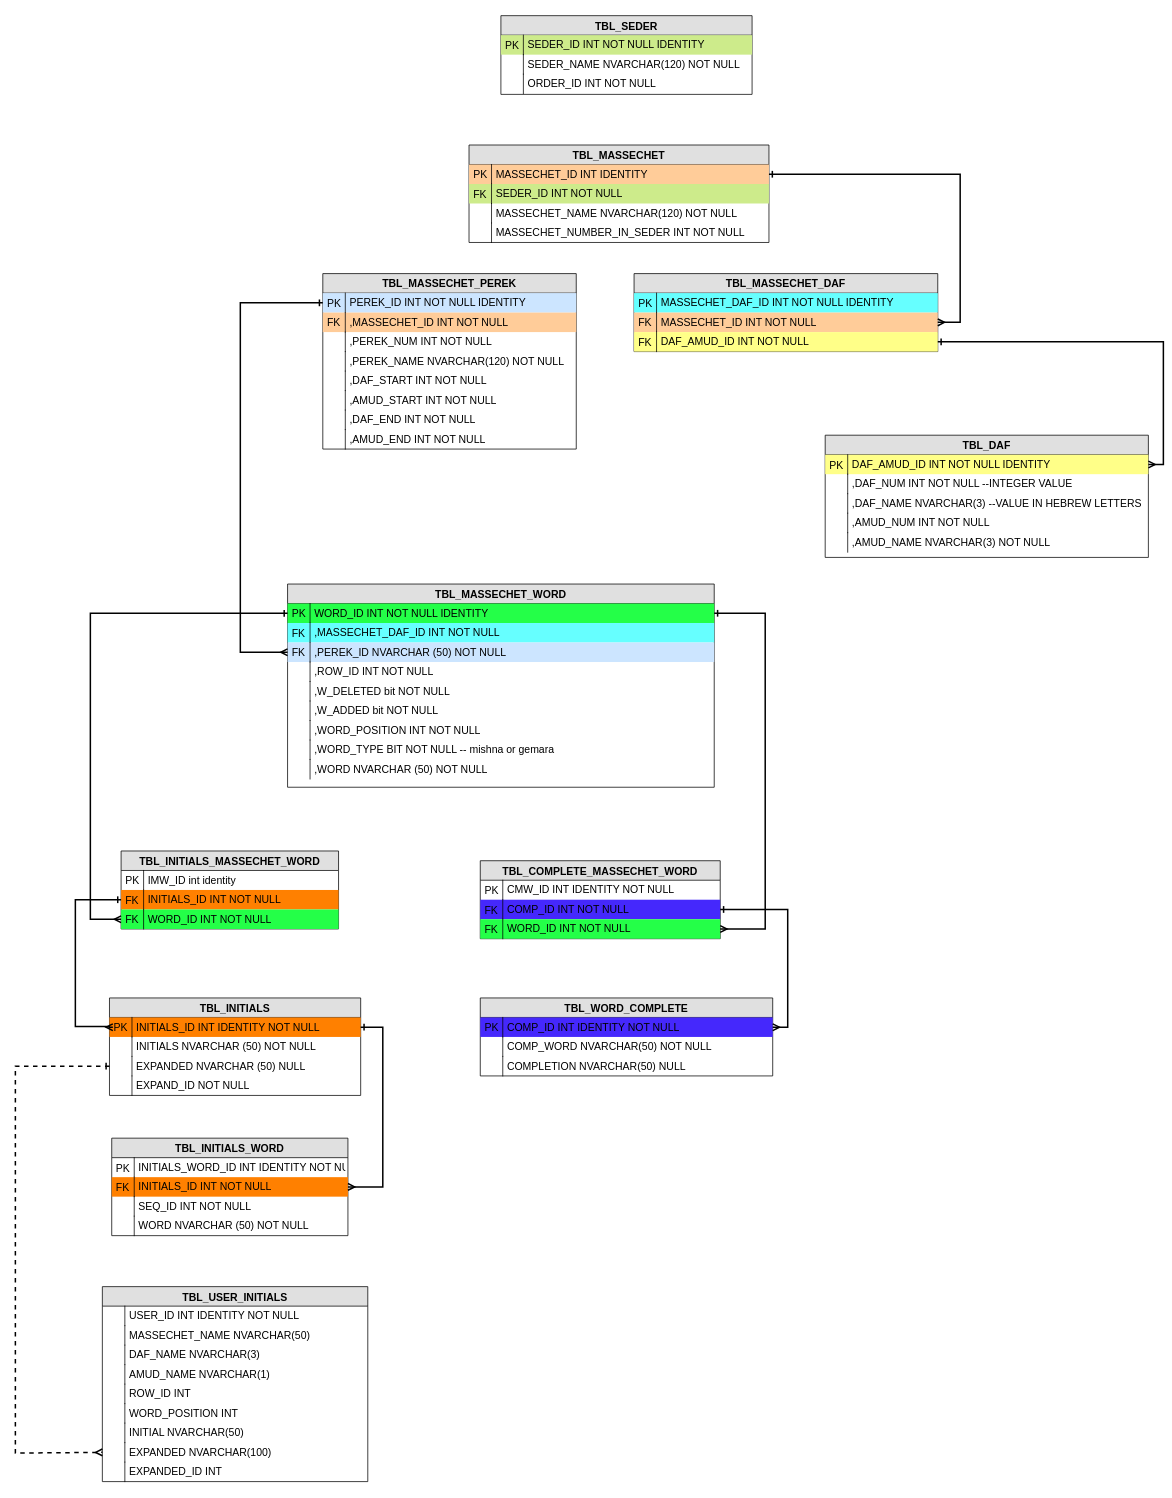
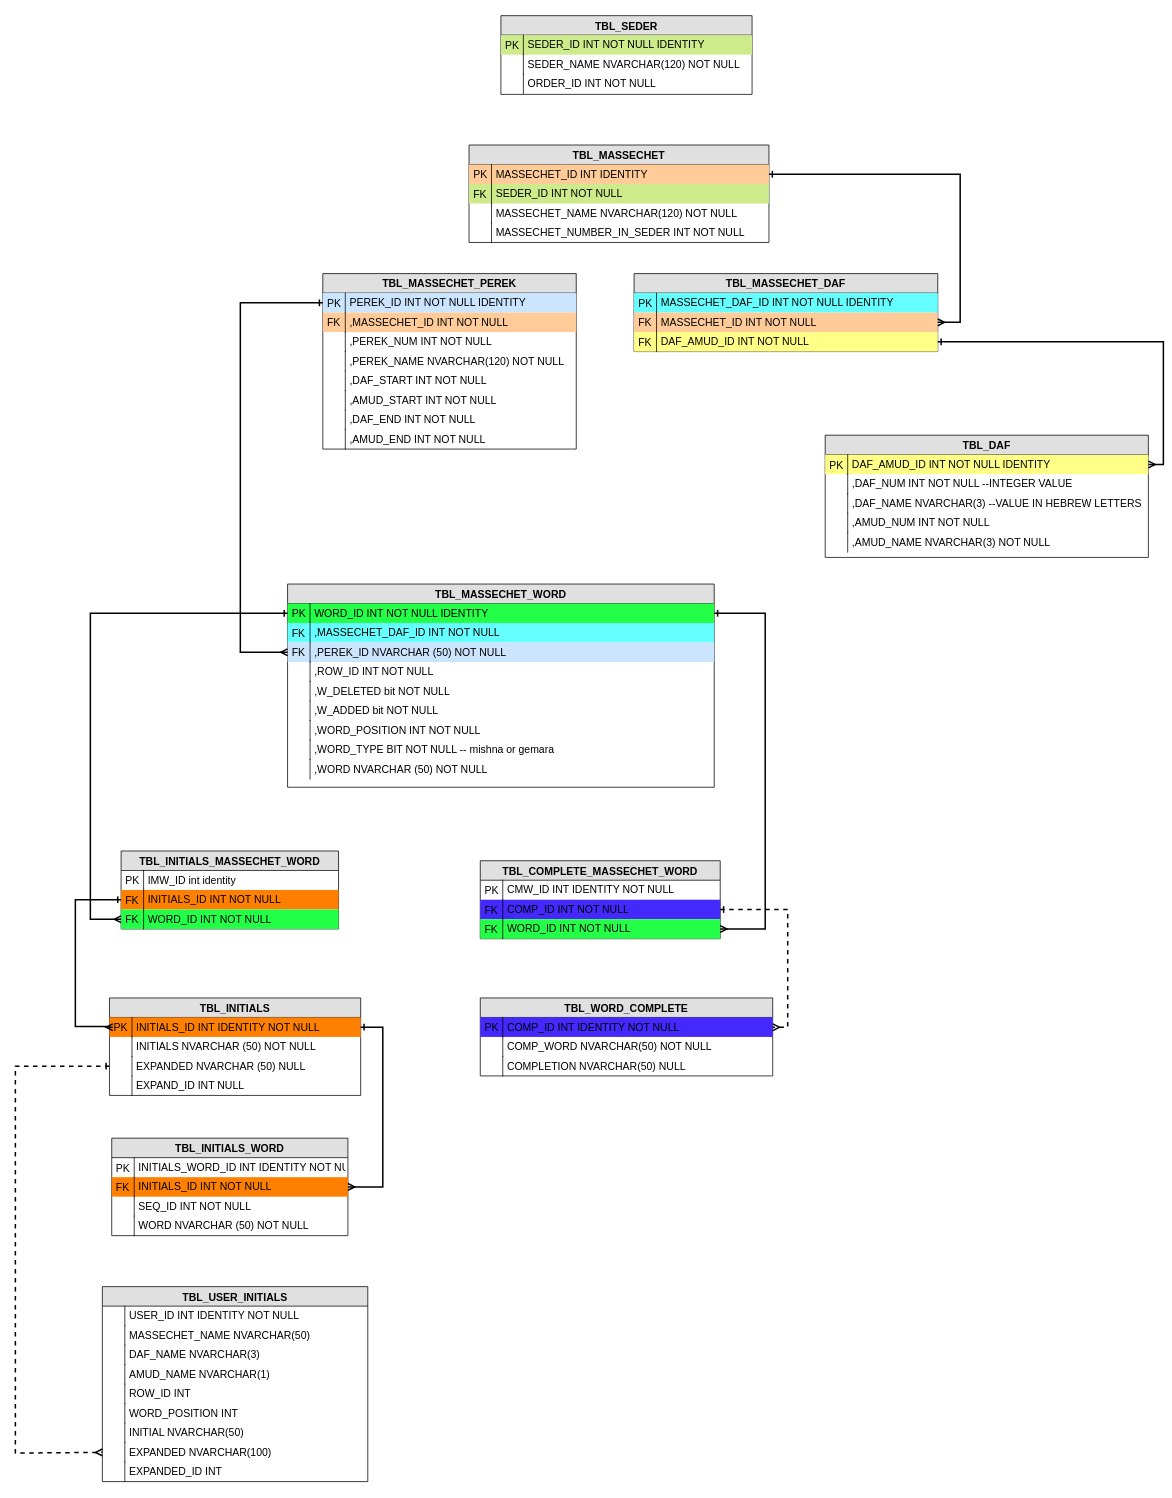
(788, 942) -> (788, 942)
(188, 1086) -> (188, 1086)
